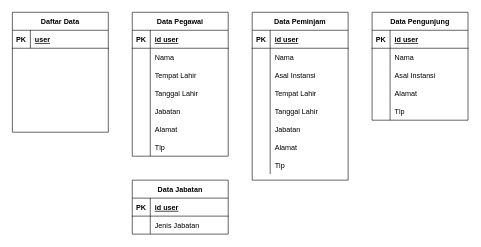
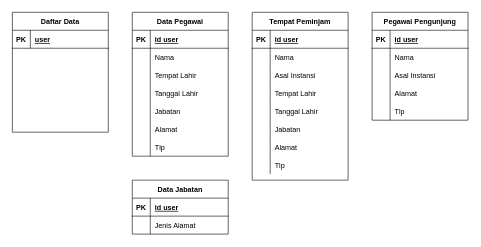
(300, 22) -> (300, 22)
(420, 22) -> (420, 22)
(179, 226) -> (176, 226)
